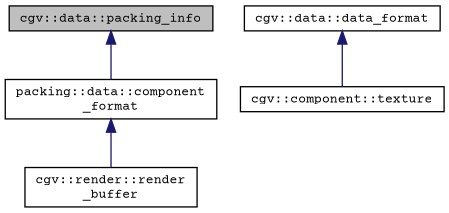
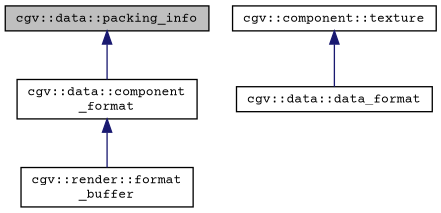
(342, 65) -> (334, 65)
(111, 99) -> (107, 99)
(111, 187) -> (107, 187)
